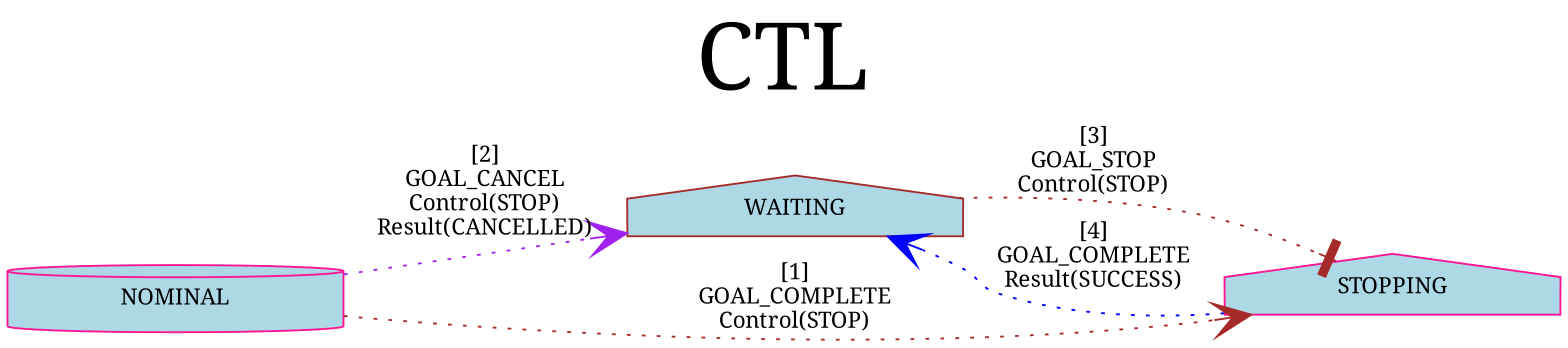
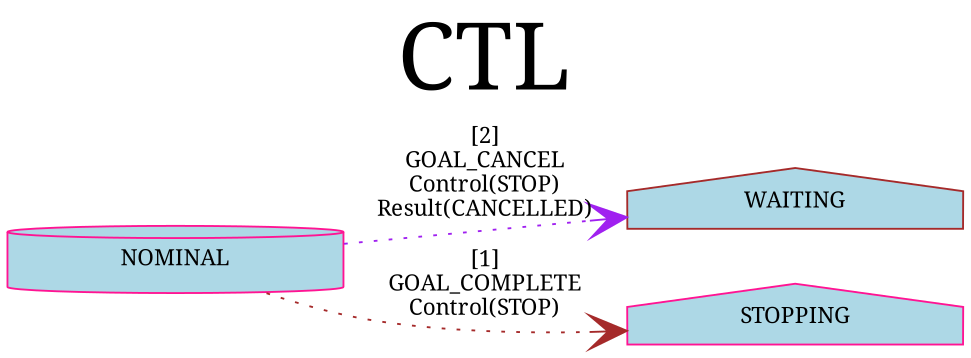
(1142, 206) -> none
(1067, 309) -> none
